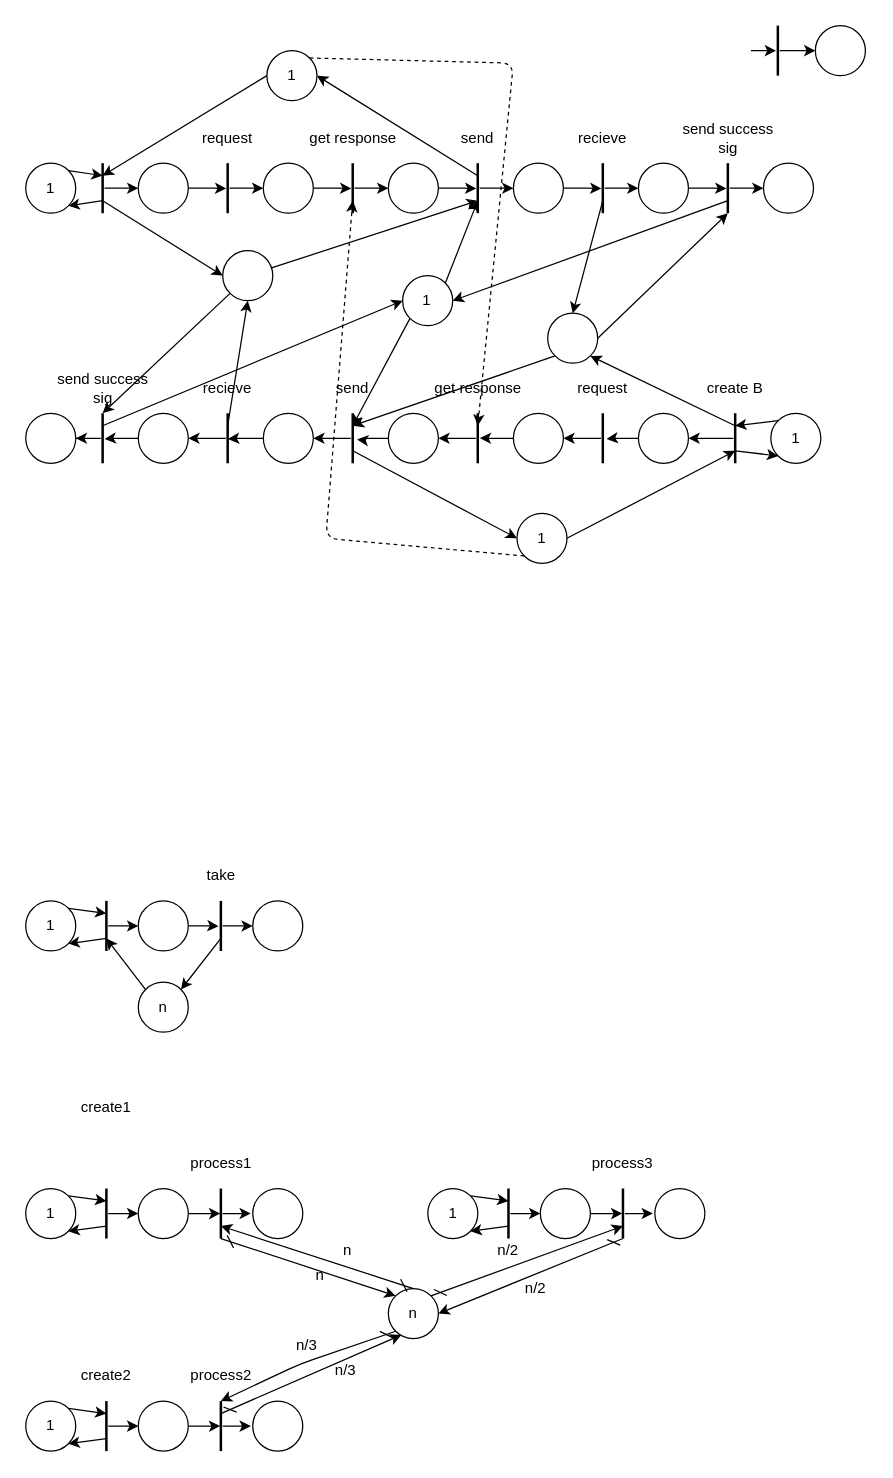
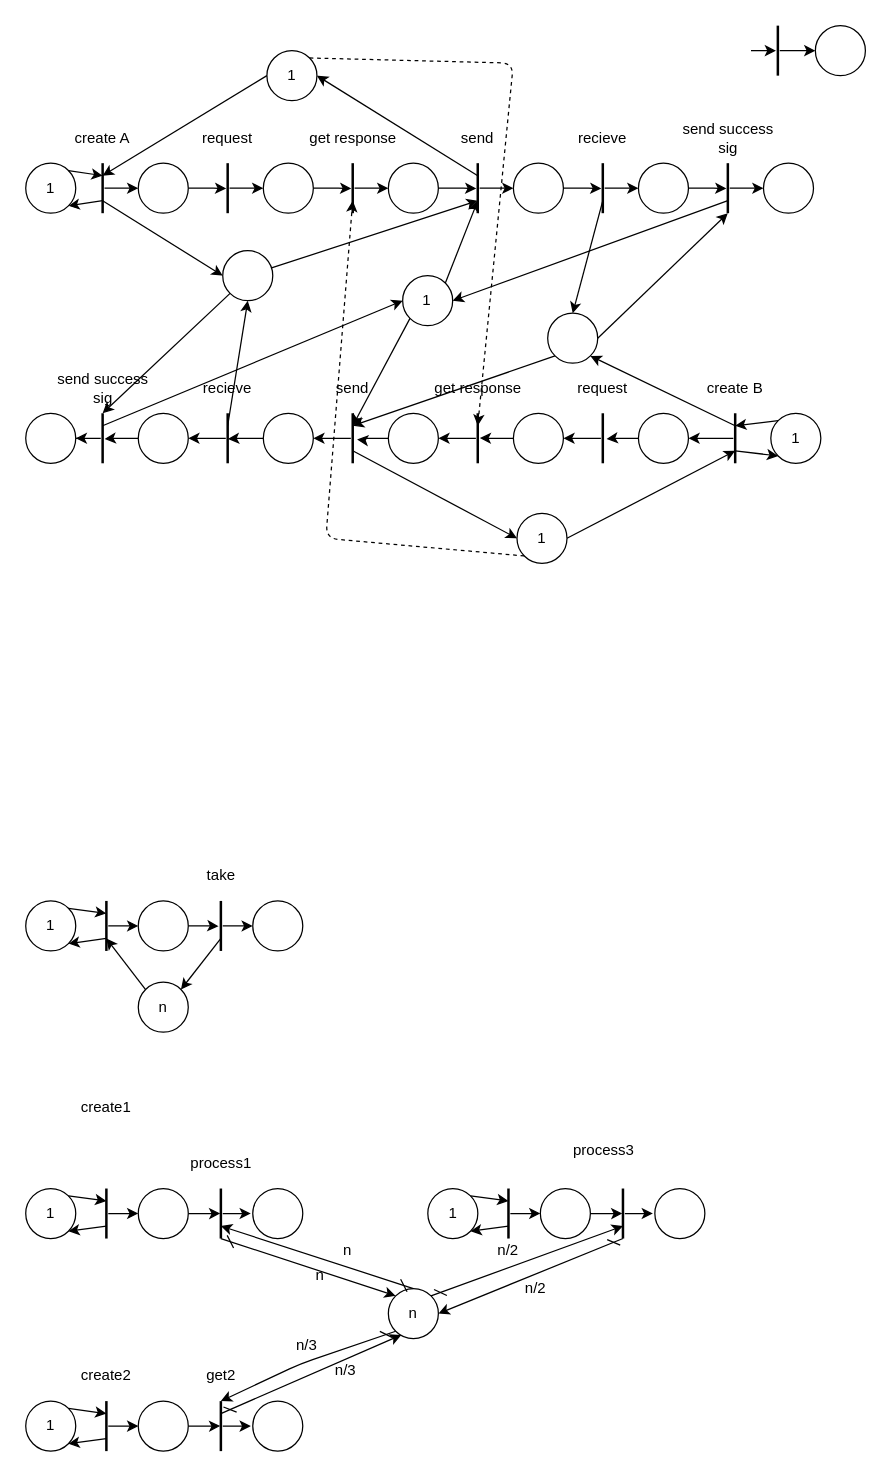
none -> (103, 138)
(623, 1163) -> (604, 1151)
(221, 1376) -> (221, 1376)
